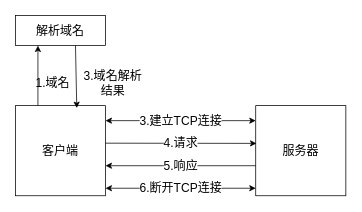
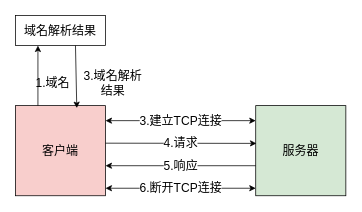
(60, 30) -> (60, 30)
(60, 150) -> (60, 150)
(300, 150) -> (300, 150)
